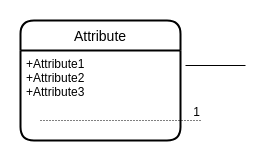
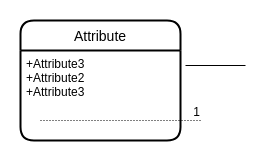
(61, 64) -> (61, 64)
